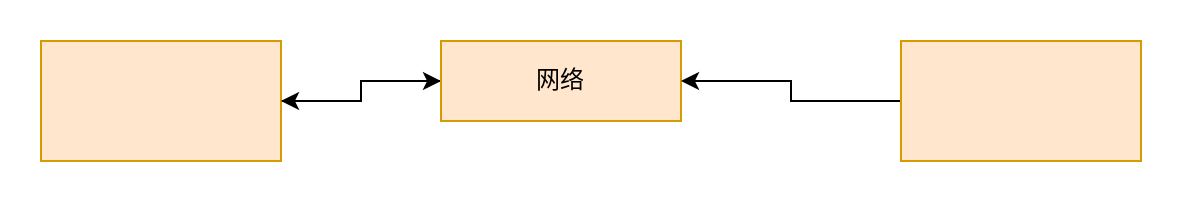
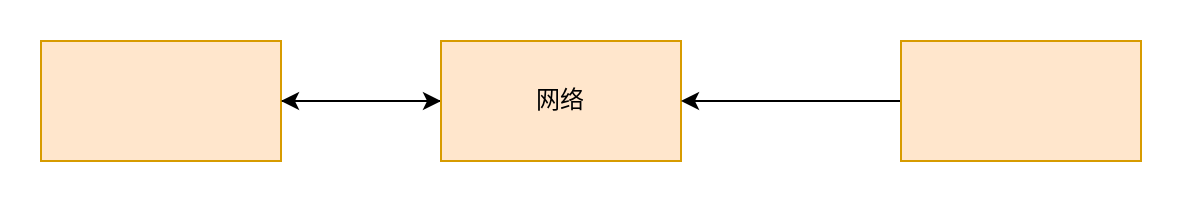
(561, 81) -> (561, 101)
